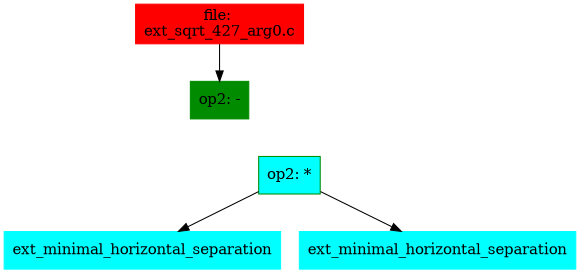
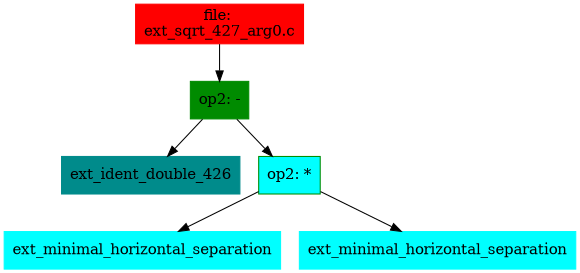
none -> (251, 134)
none -> (151, 175)
